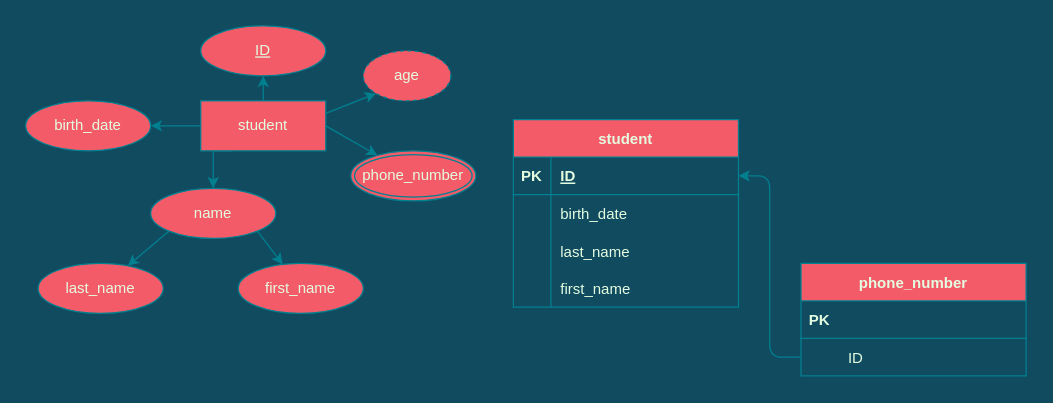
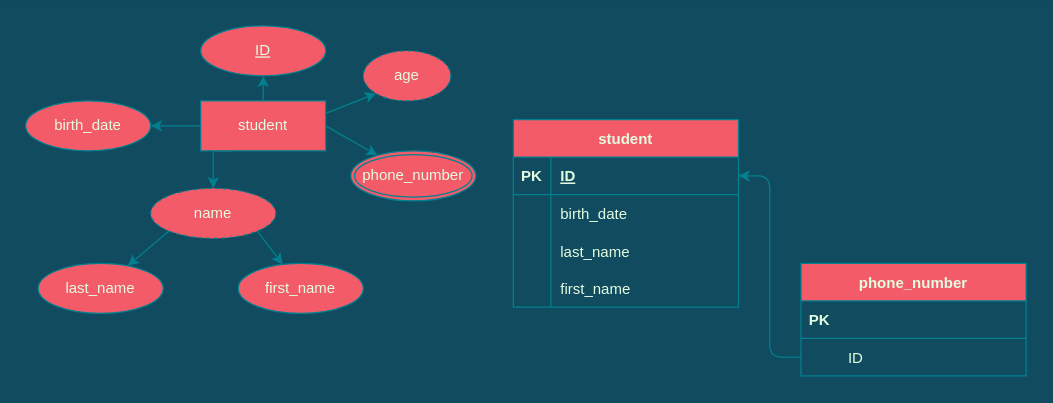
(213, 213) -> (213, 213)
